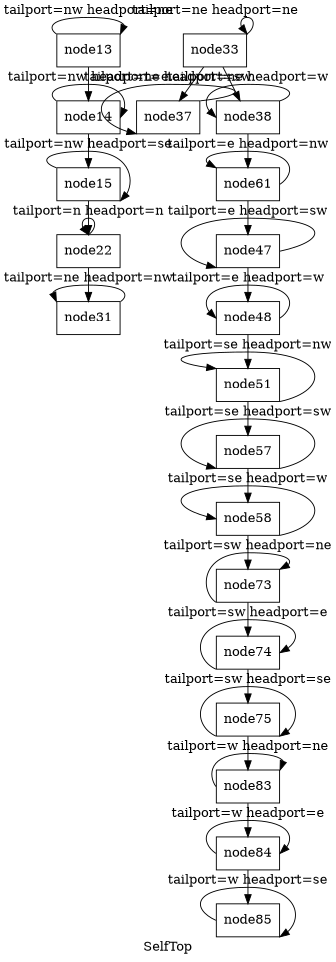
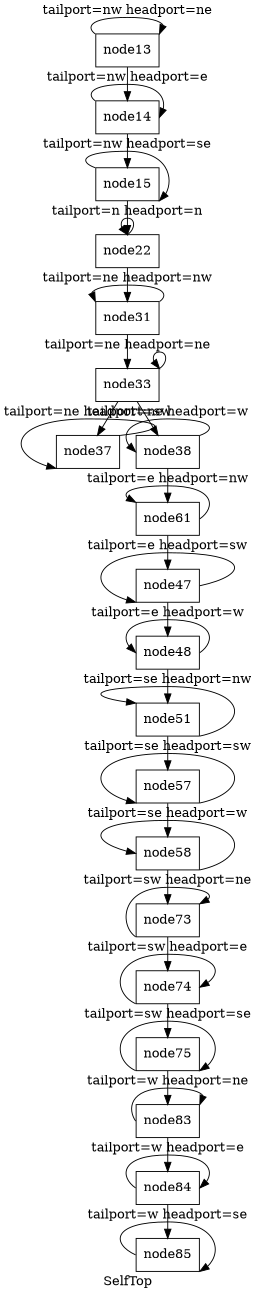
none -> (127, 347)
